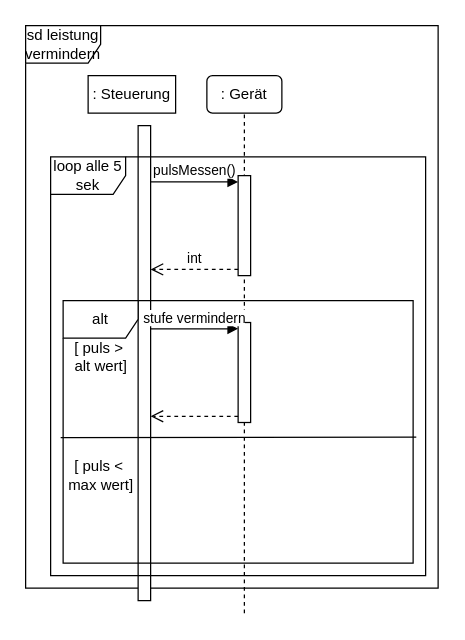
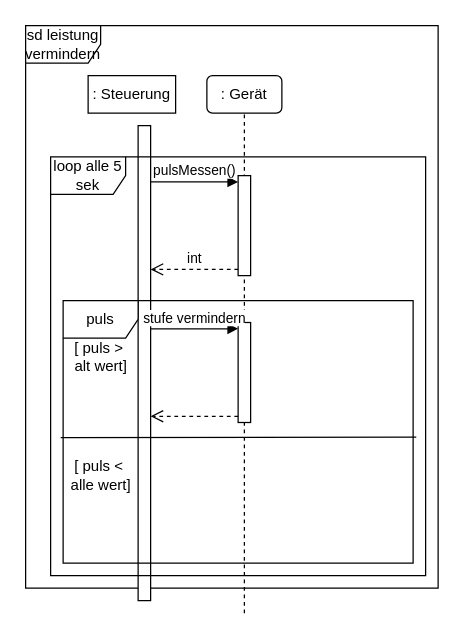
(101, 319) -> (101, 319)
(101, 476) -> (101, 476)
